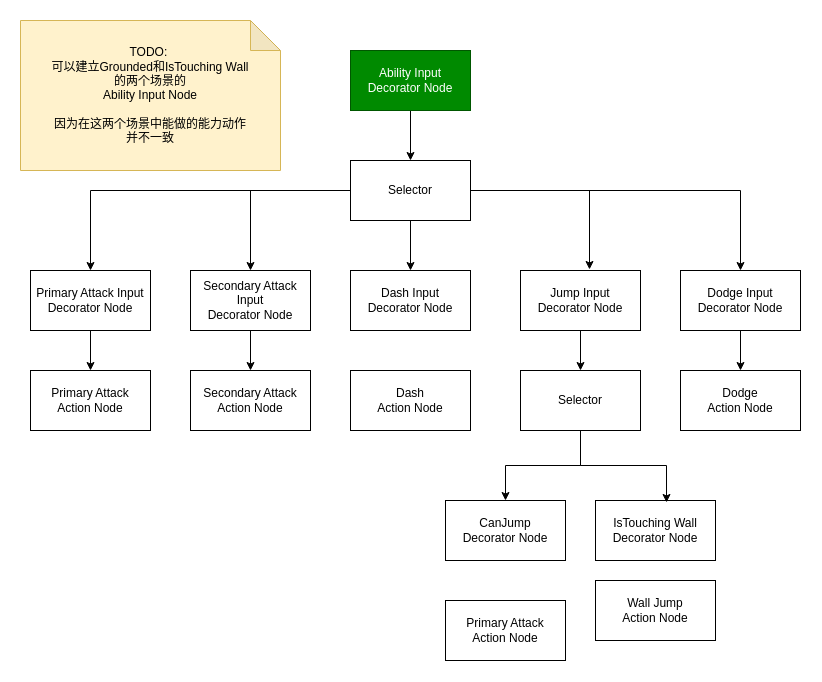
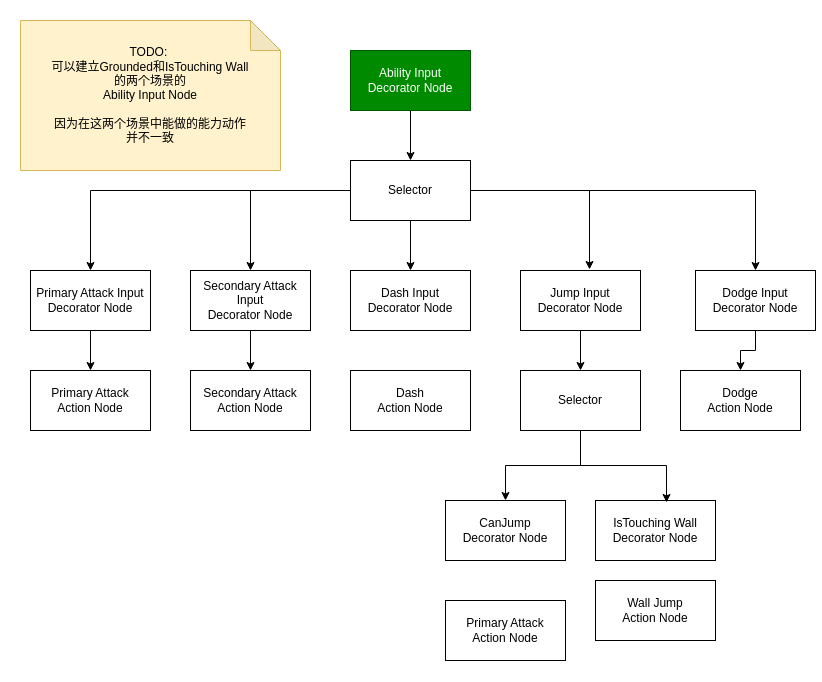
(741, 301) -> (756, 301)
